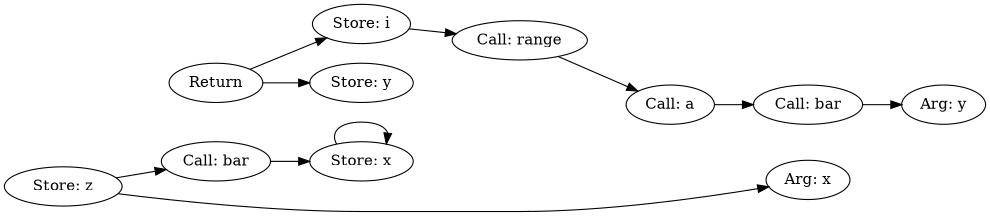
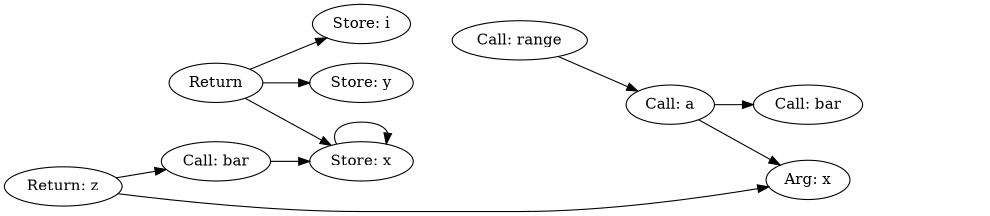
(427, 31) -> none
(944, 105) -> none
none -> (283, 119)
none -> (735, 140)
(63, 186) -> (63, 186)
